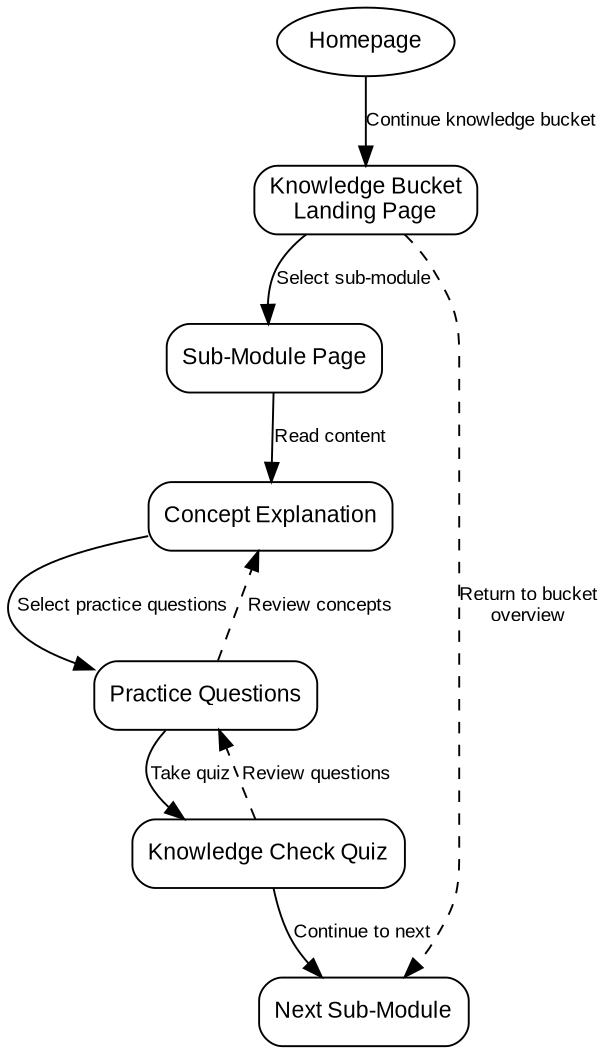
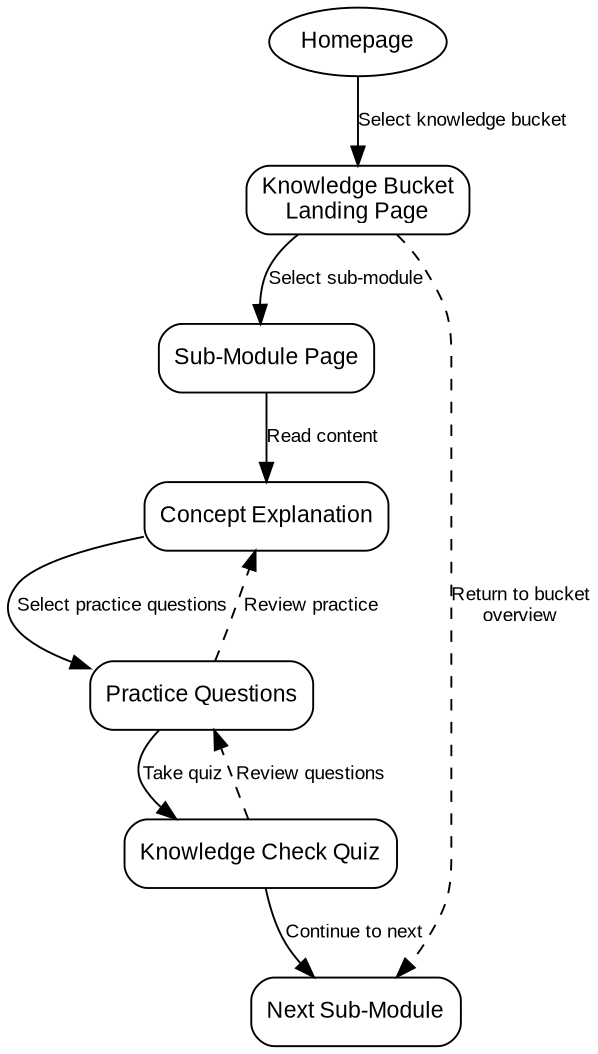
(481, 121) -> (463, 121)
(320, 606) -> (311, 606)
